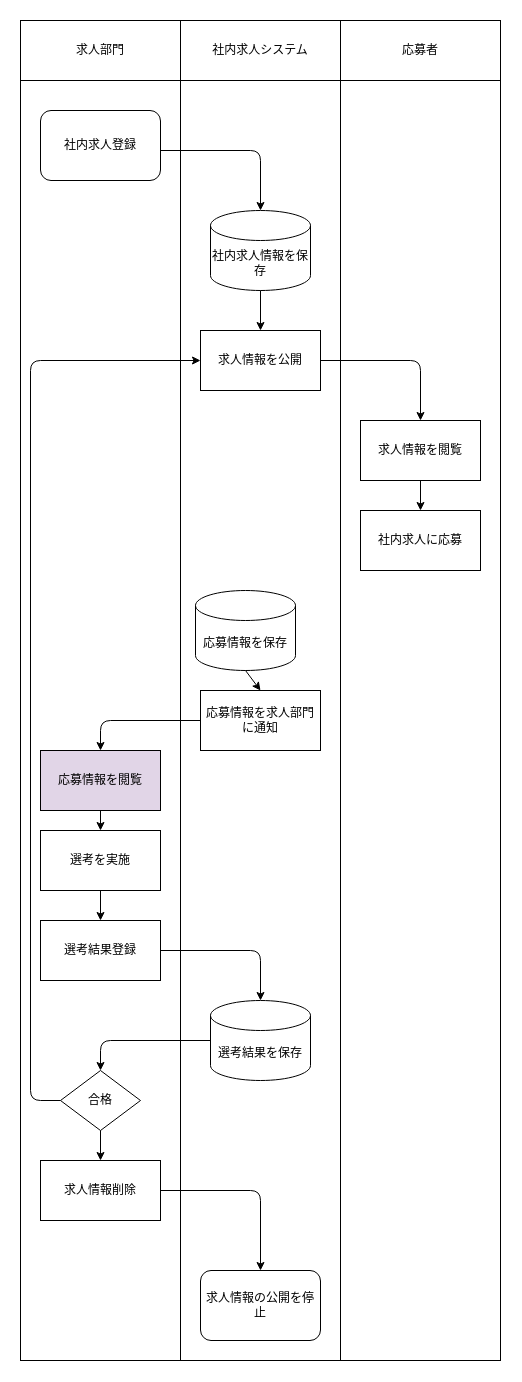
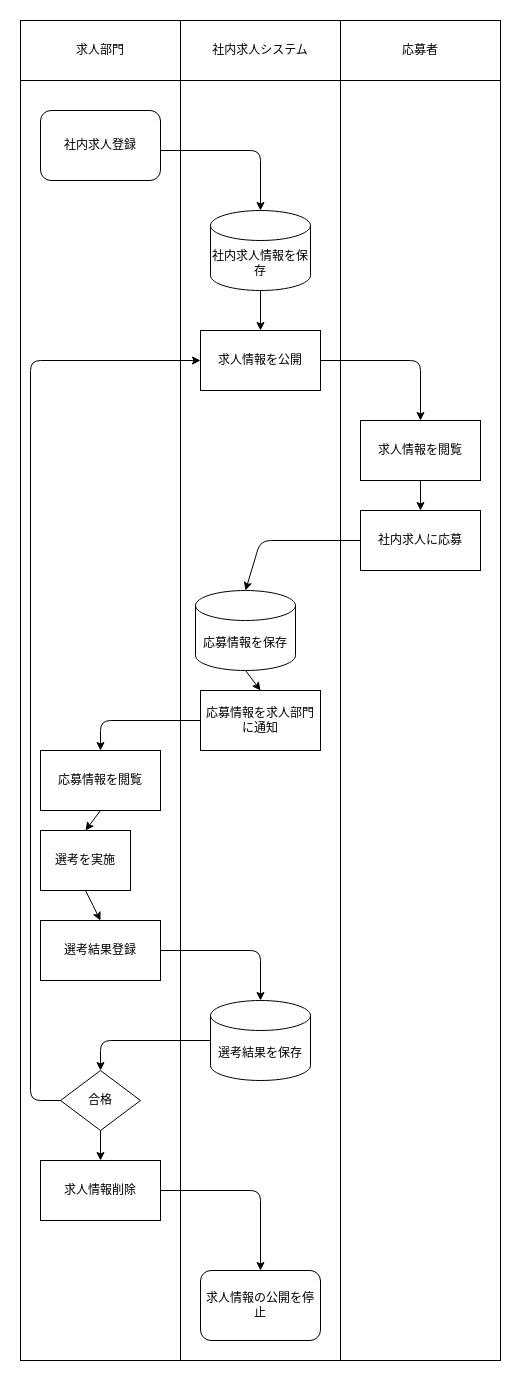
none -> (294, 541)
(101, 781) -> (101, 781)
(101, 861) -> (86, 861)
